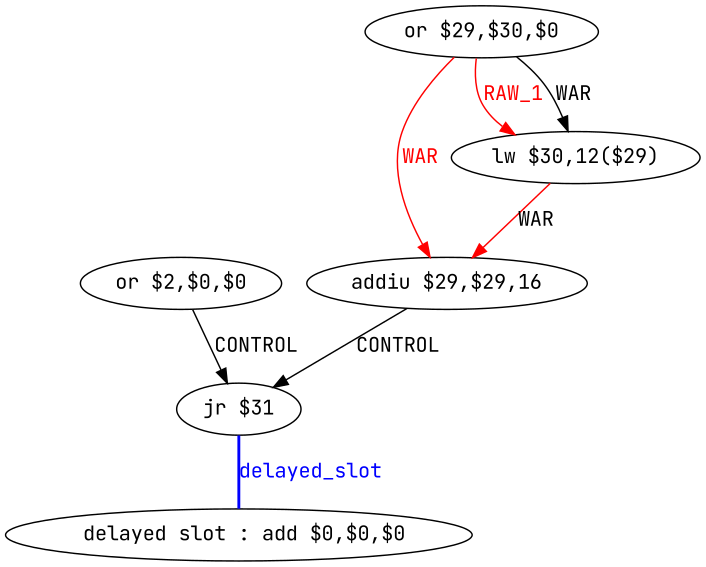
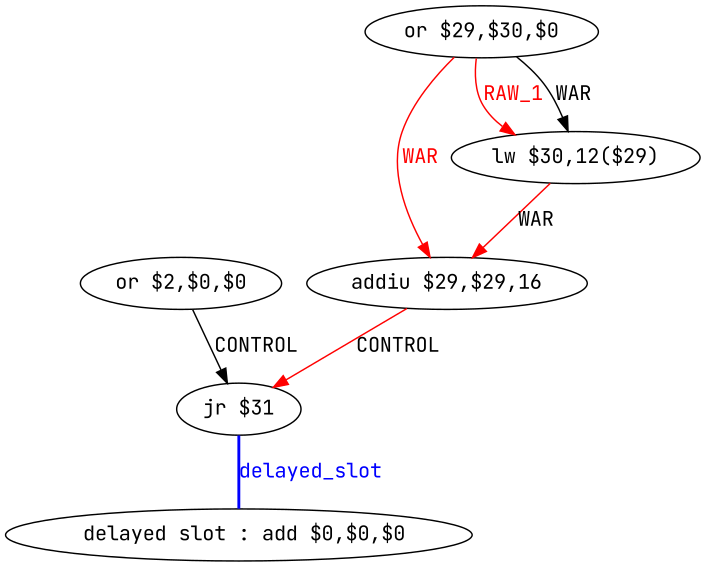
(346, 344) -> (346, 344)
